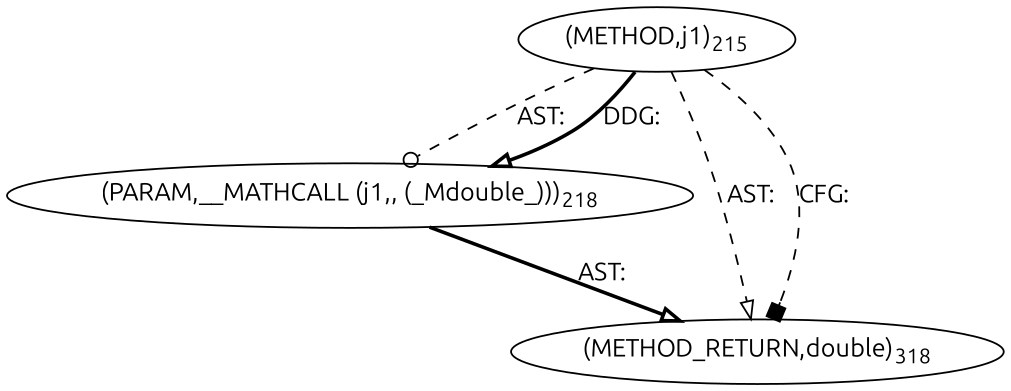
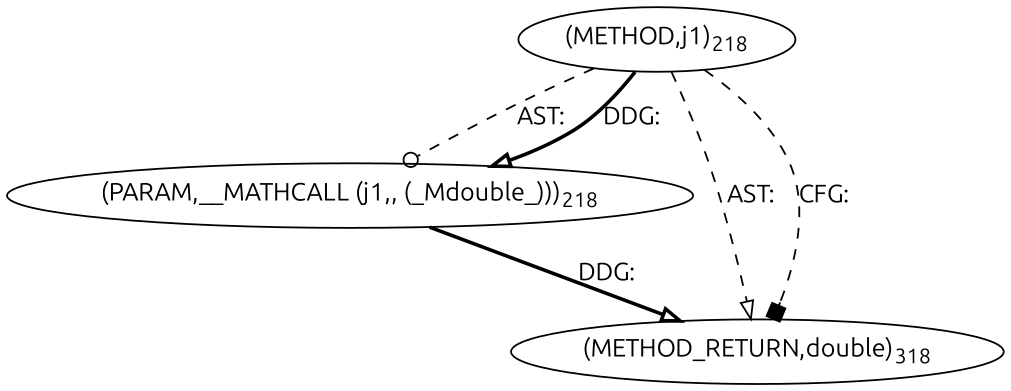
(730, 37) -> (730, 37)
(606, 274) -> (610, 274)
